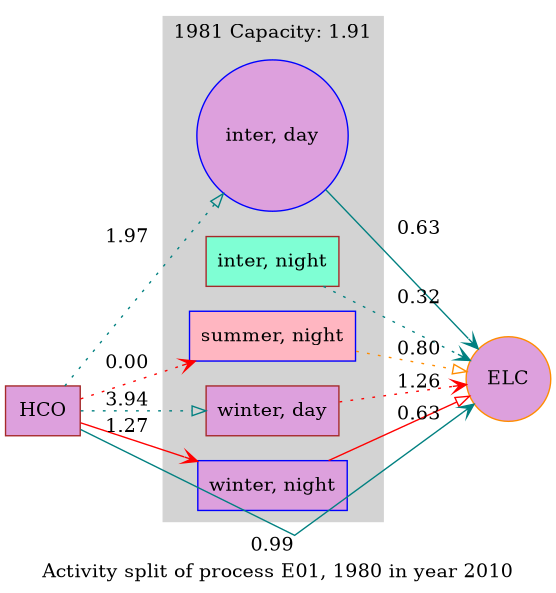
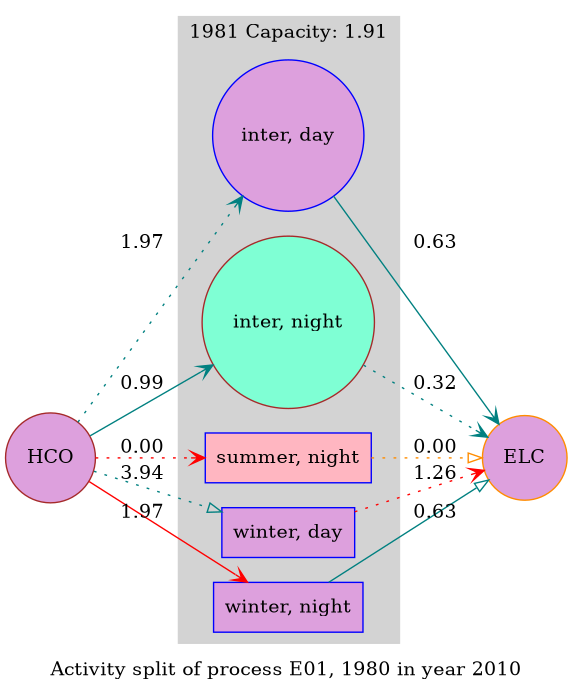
(273, 261) -> (288, 322)
(140, 295) -> (156, 315)
(419, 349) -> (435, 448)
(43, 411) -> (50, 458)
(273, 411) -> (288, 533)
(127, 427) -> (142, 513)
(393, 431) -> (410, 530)
(291, 534) -> (146, 404)
